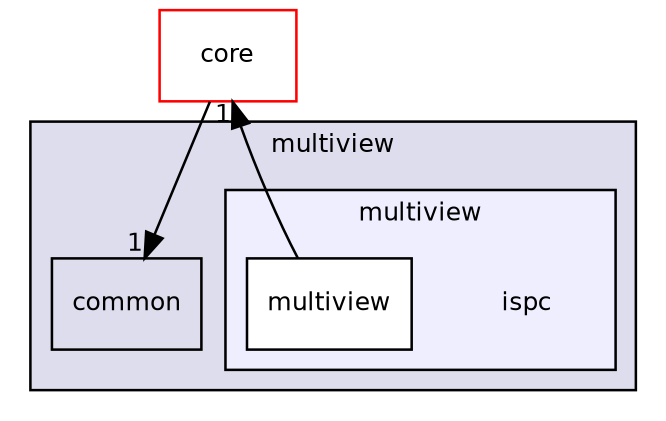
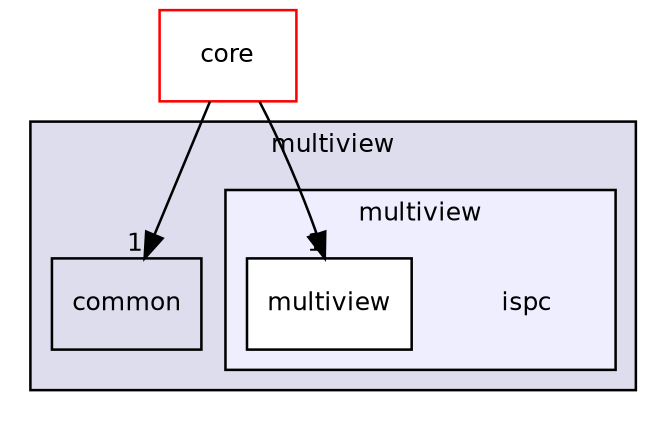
(273, 206) -> (290, 167)
